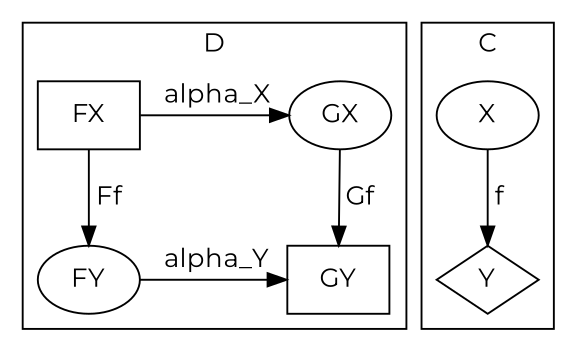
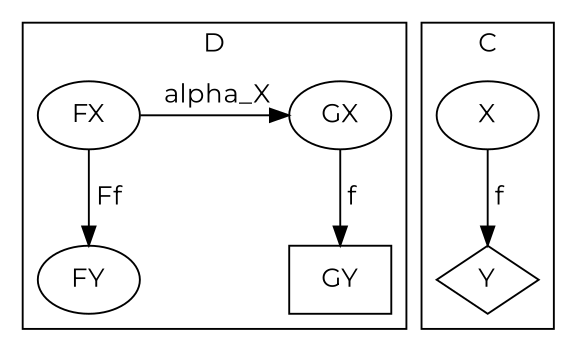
(89, 115) -> (89, 115)
(356, 198) -> (349, 198)
(204, 280) -> none
